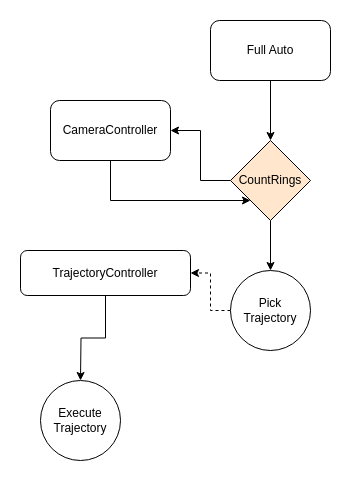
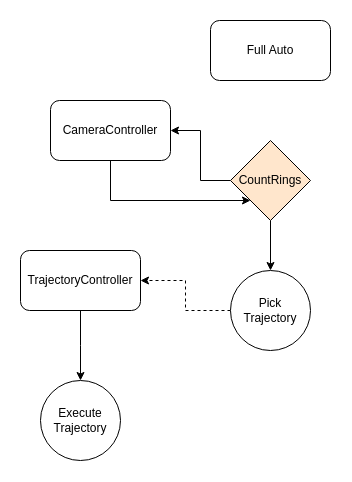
(271, 107) -> none
(106, 273) -> (81, 281)
